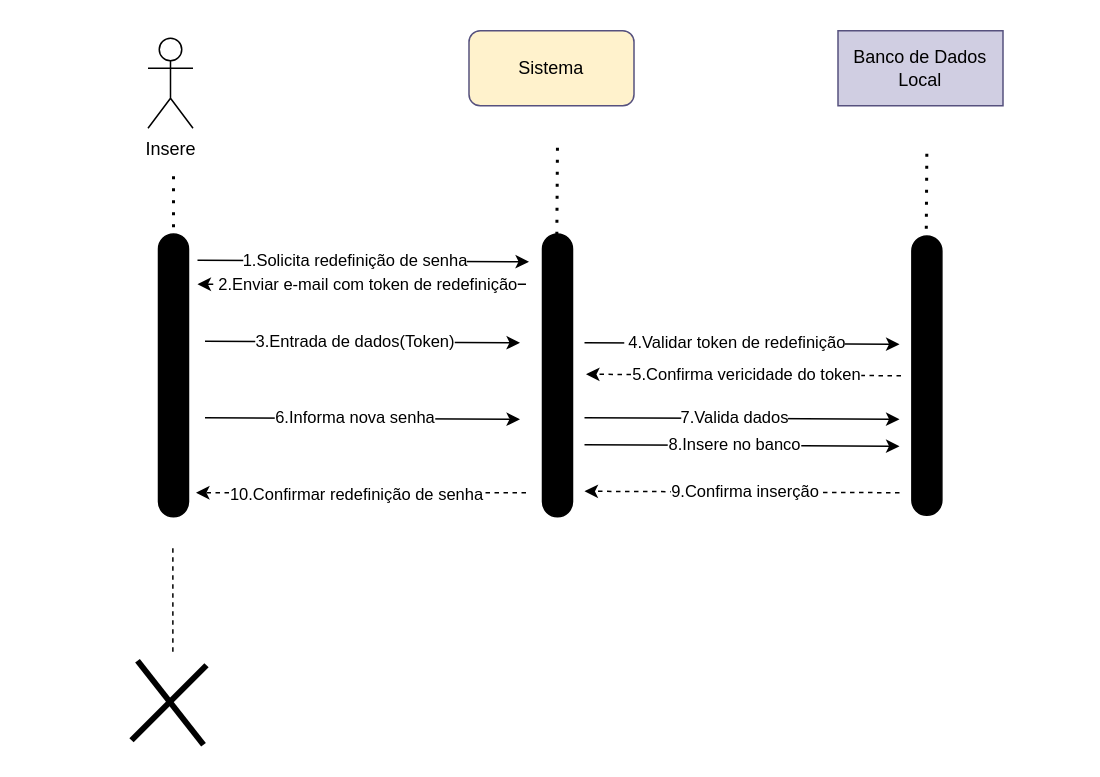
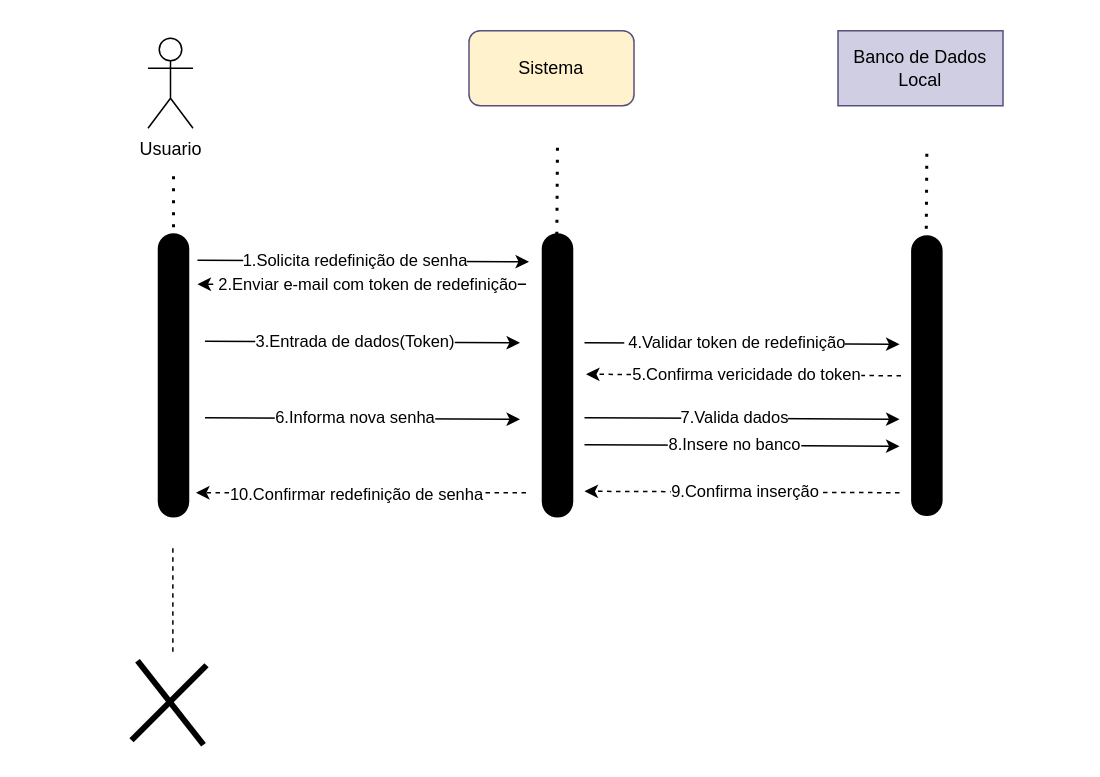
(171, 150) -> (171, 150)
